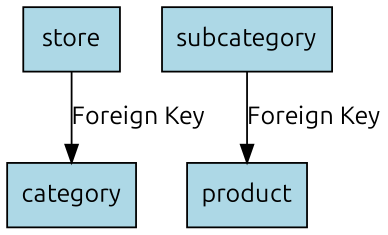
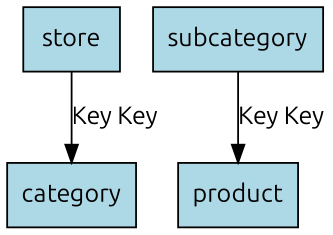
(139, 117) -> (115, 117)
(314, 117) -> (282, 117)
